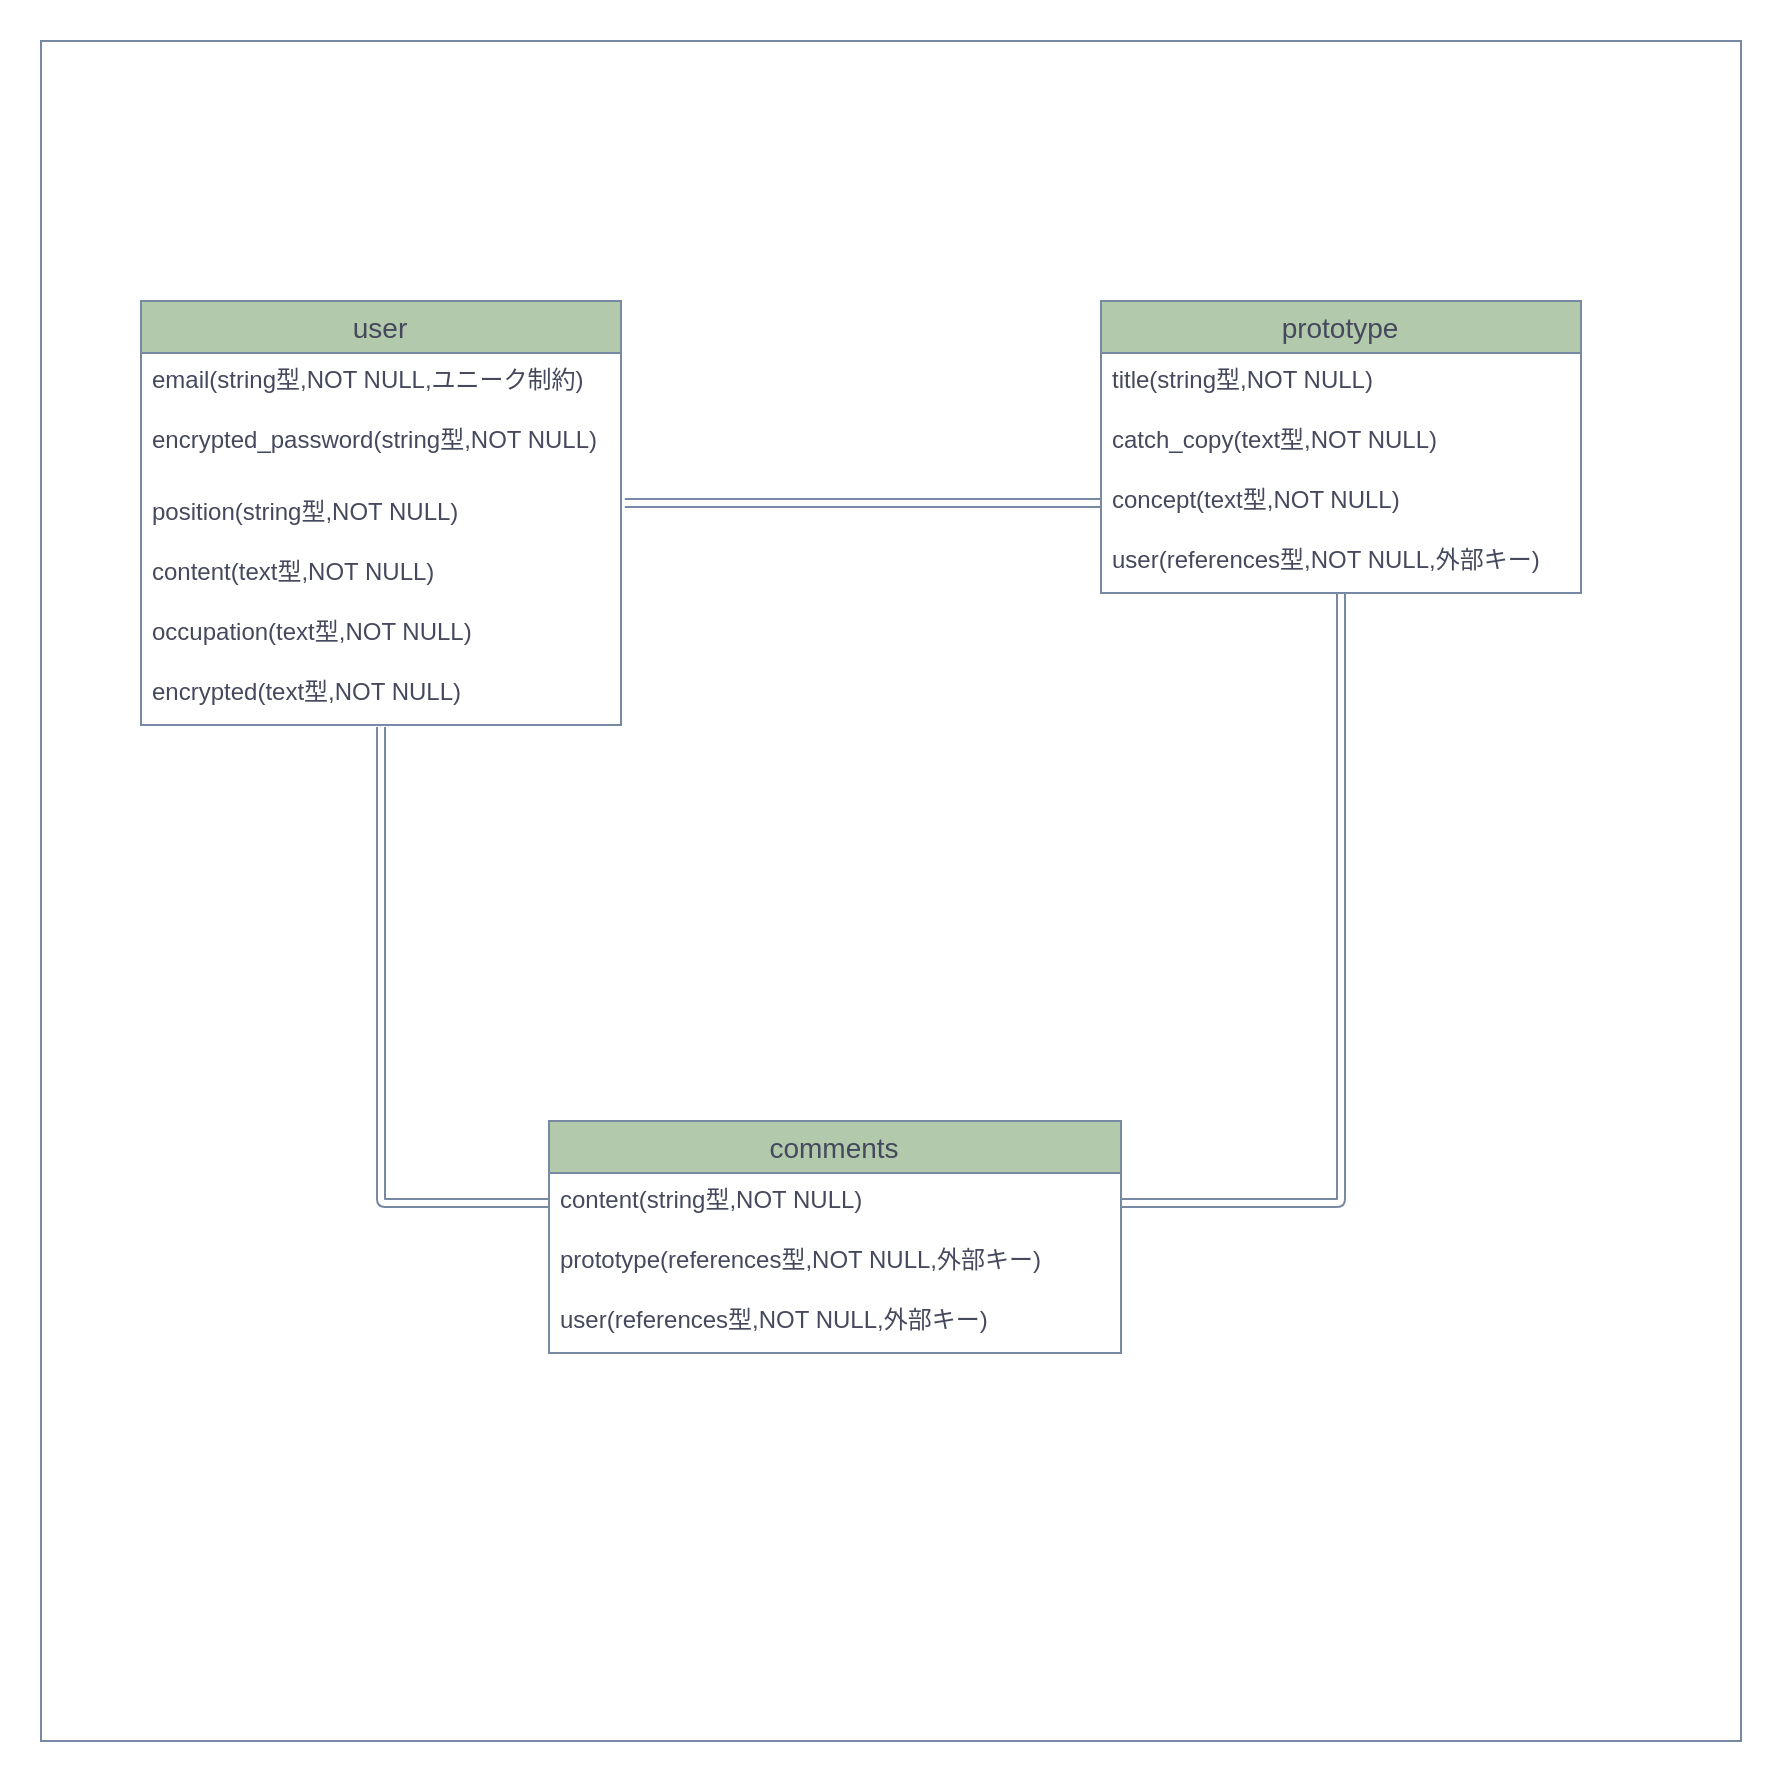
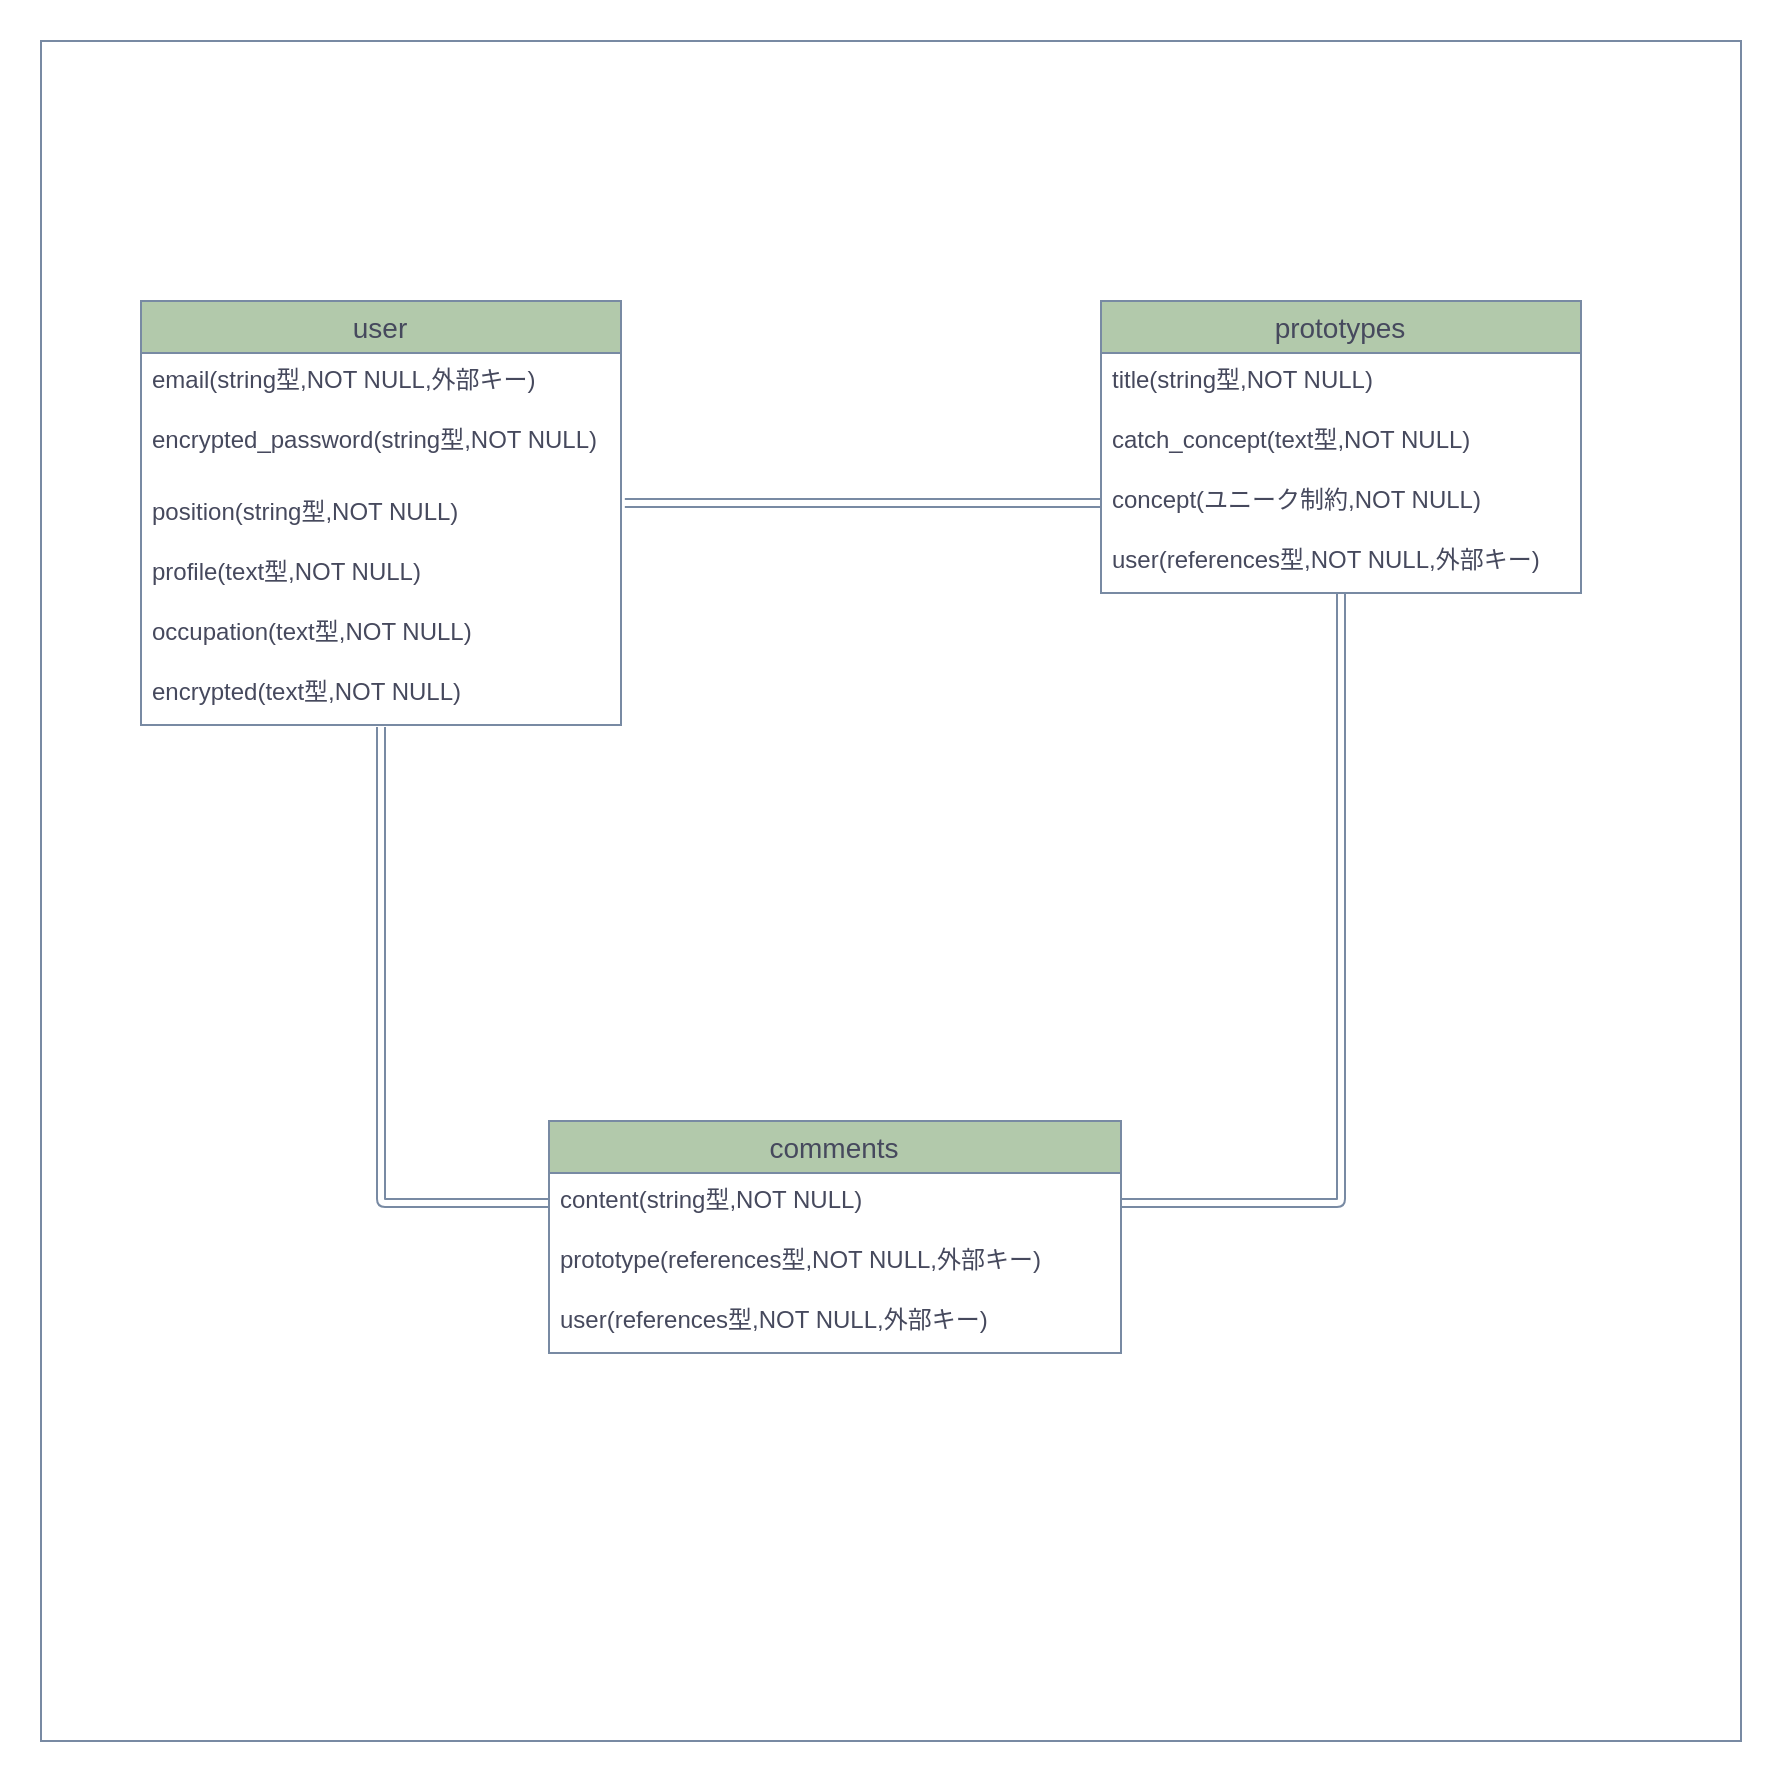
(1340, 329) -> (1340, 329)
(372, 380) -> (348, 380)
(1286, 440) -> (1306, 440)
(1266, 500) -> (1299, 500)
(306, 572) -> (299, 572)
